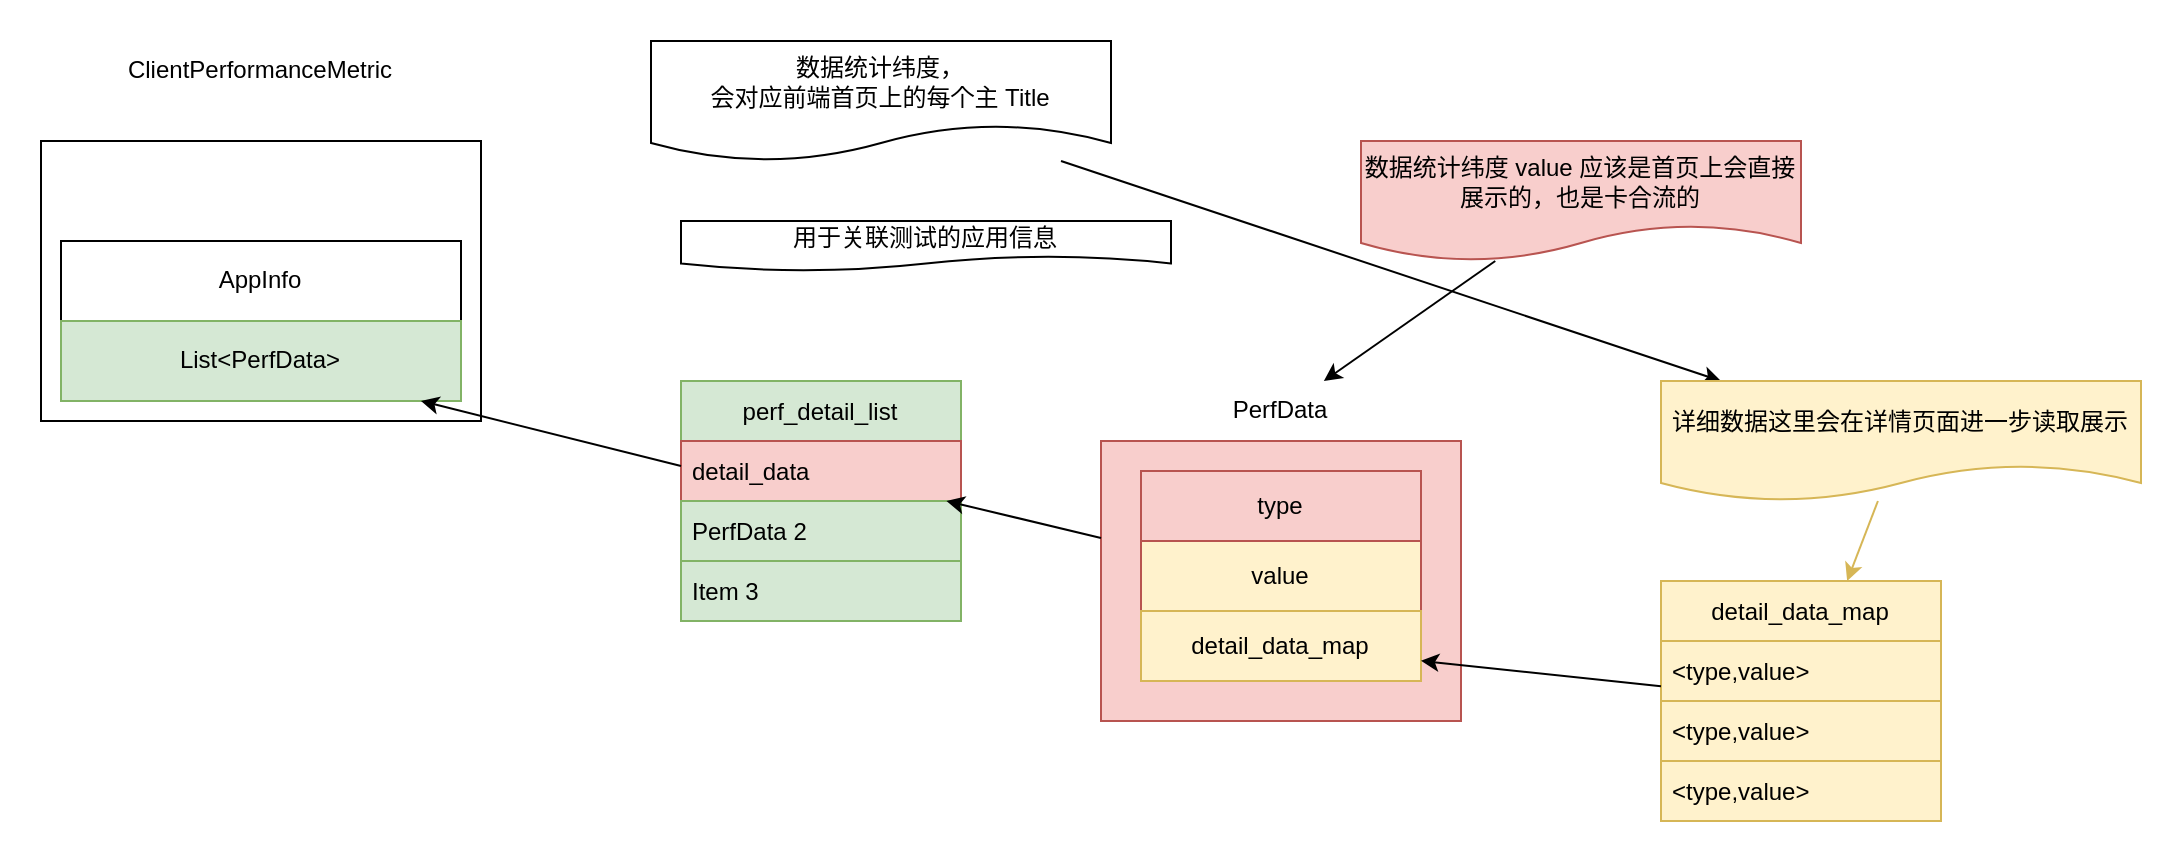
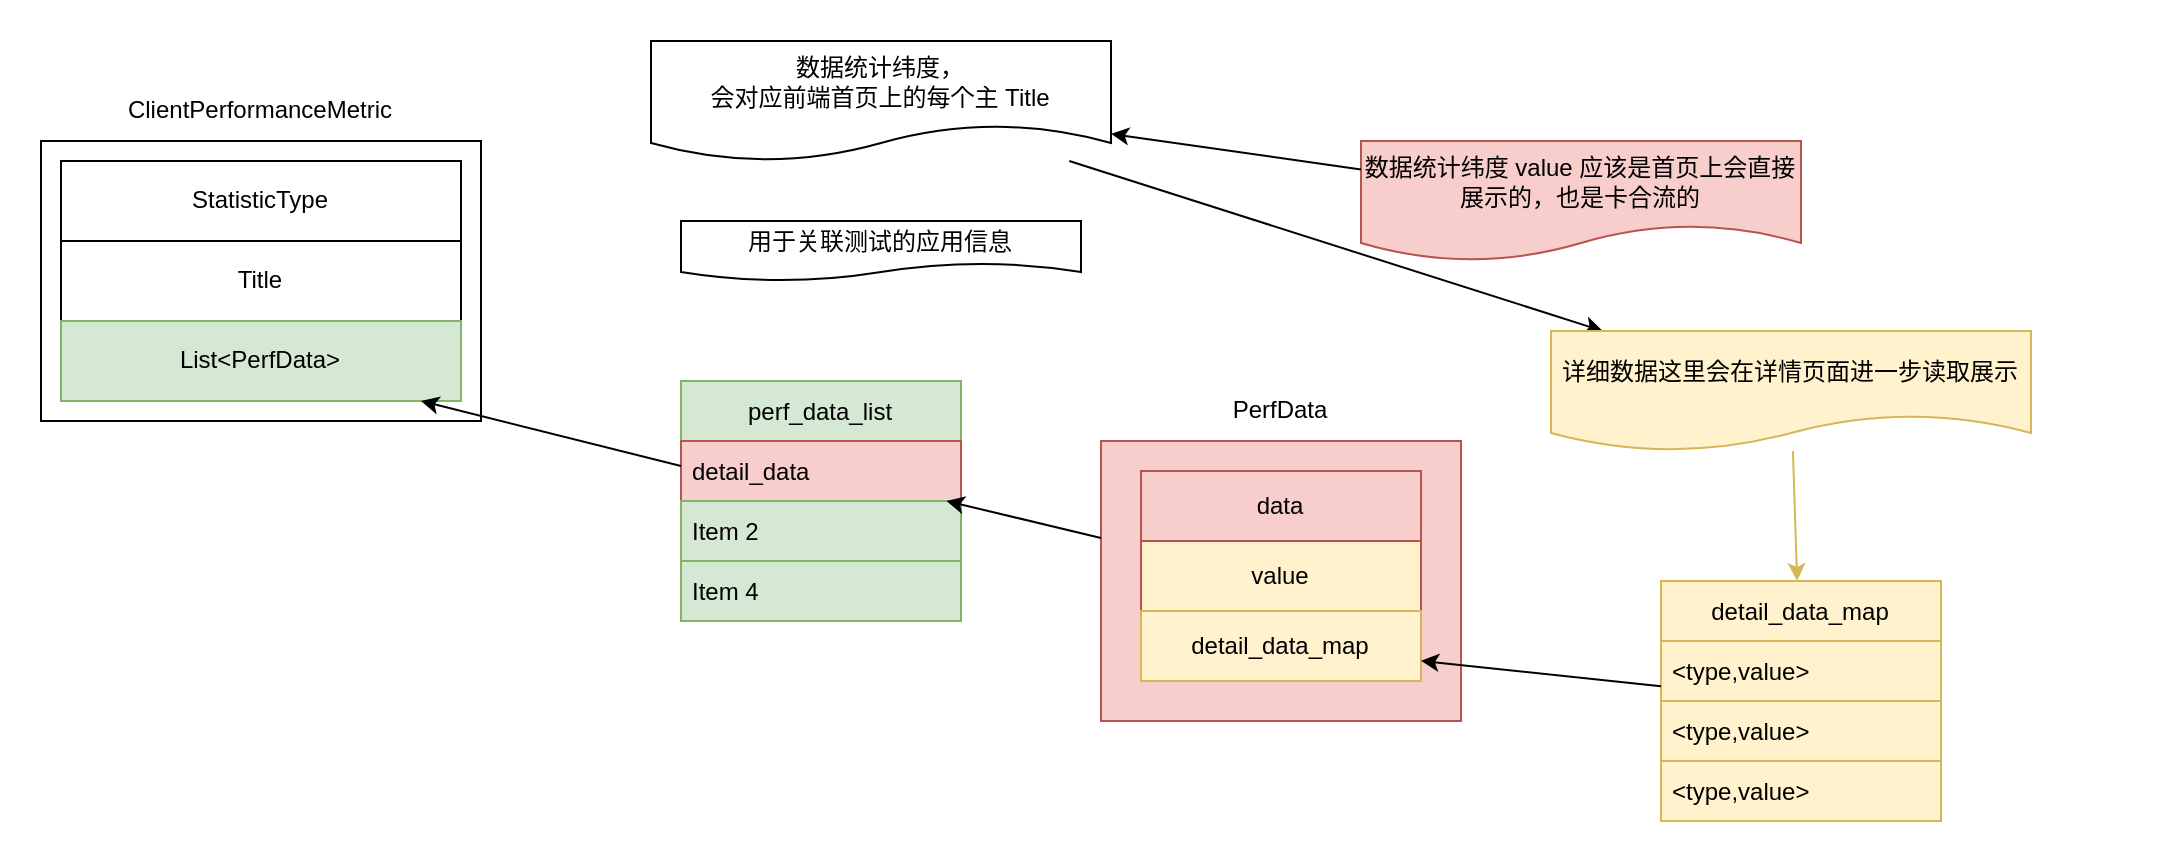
(261, 71) -> (261, 111)
none -> (261, 201)
(926, 246) -> (881, 251)
(261, 281) -> (261, 281)
(1392, 333) -> (1243, 153)
(820, 412) -> (820, 412)
(1901, 441) -> (1791, 391)
(1281, 507) -> (1281, 507)
(756, 532) -> (729, 532)
(729, 592) -> (729, 592)
